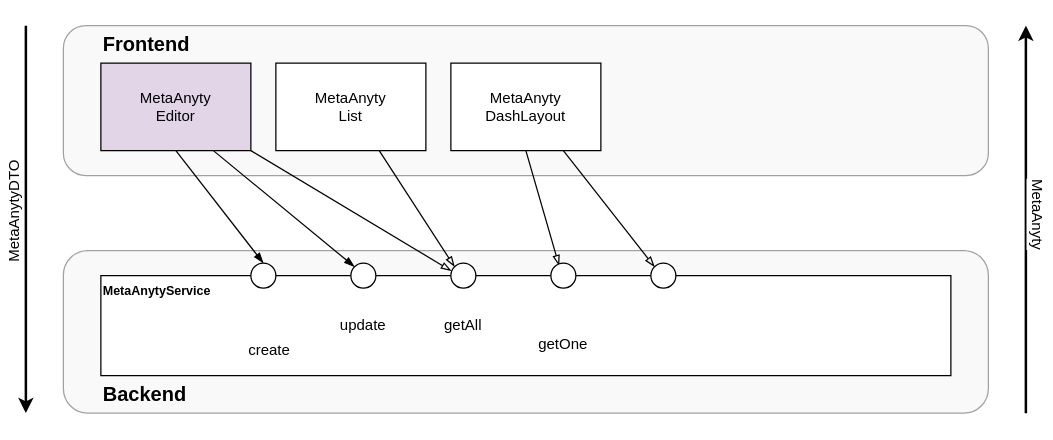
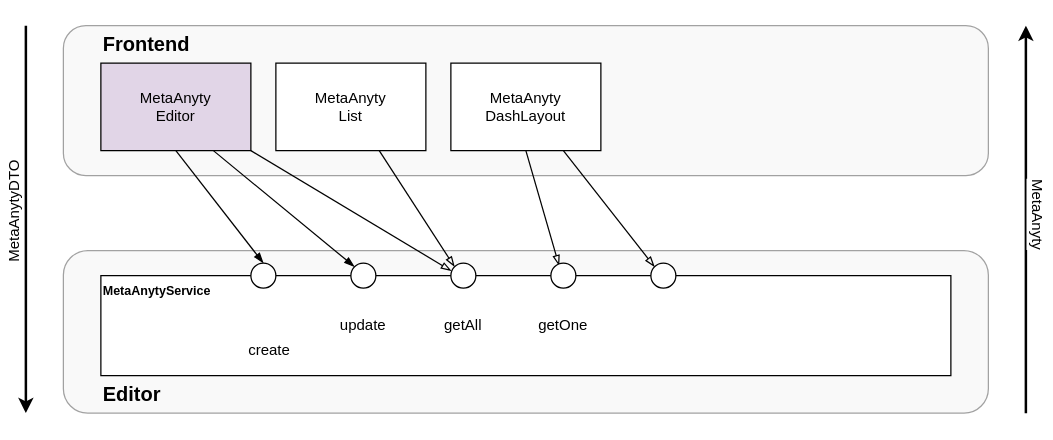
(563, 344) -> (563, 326)
(142, 394) -> (134, 394)
